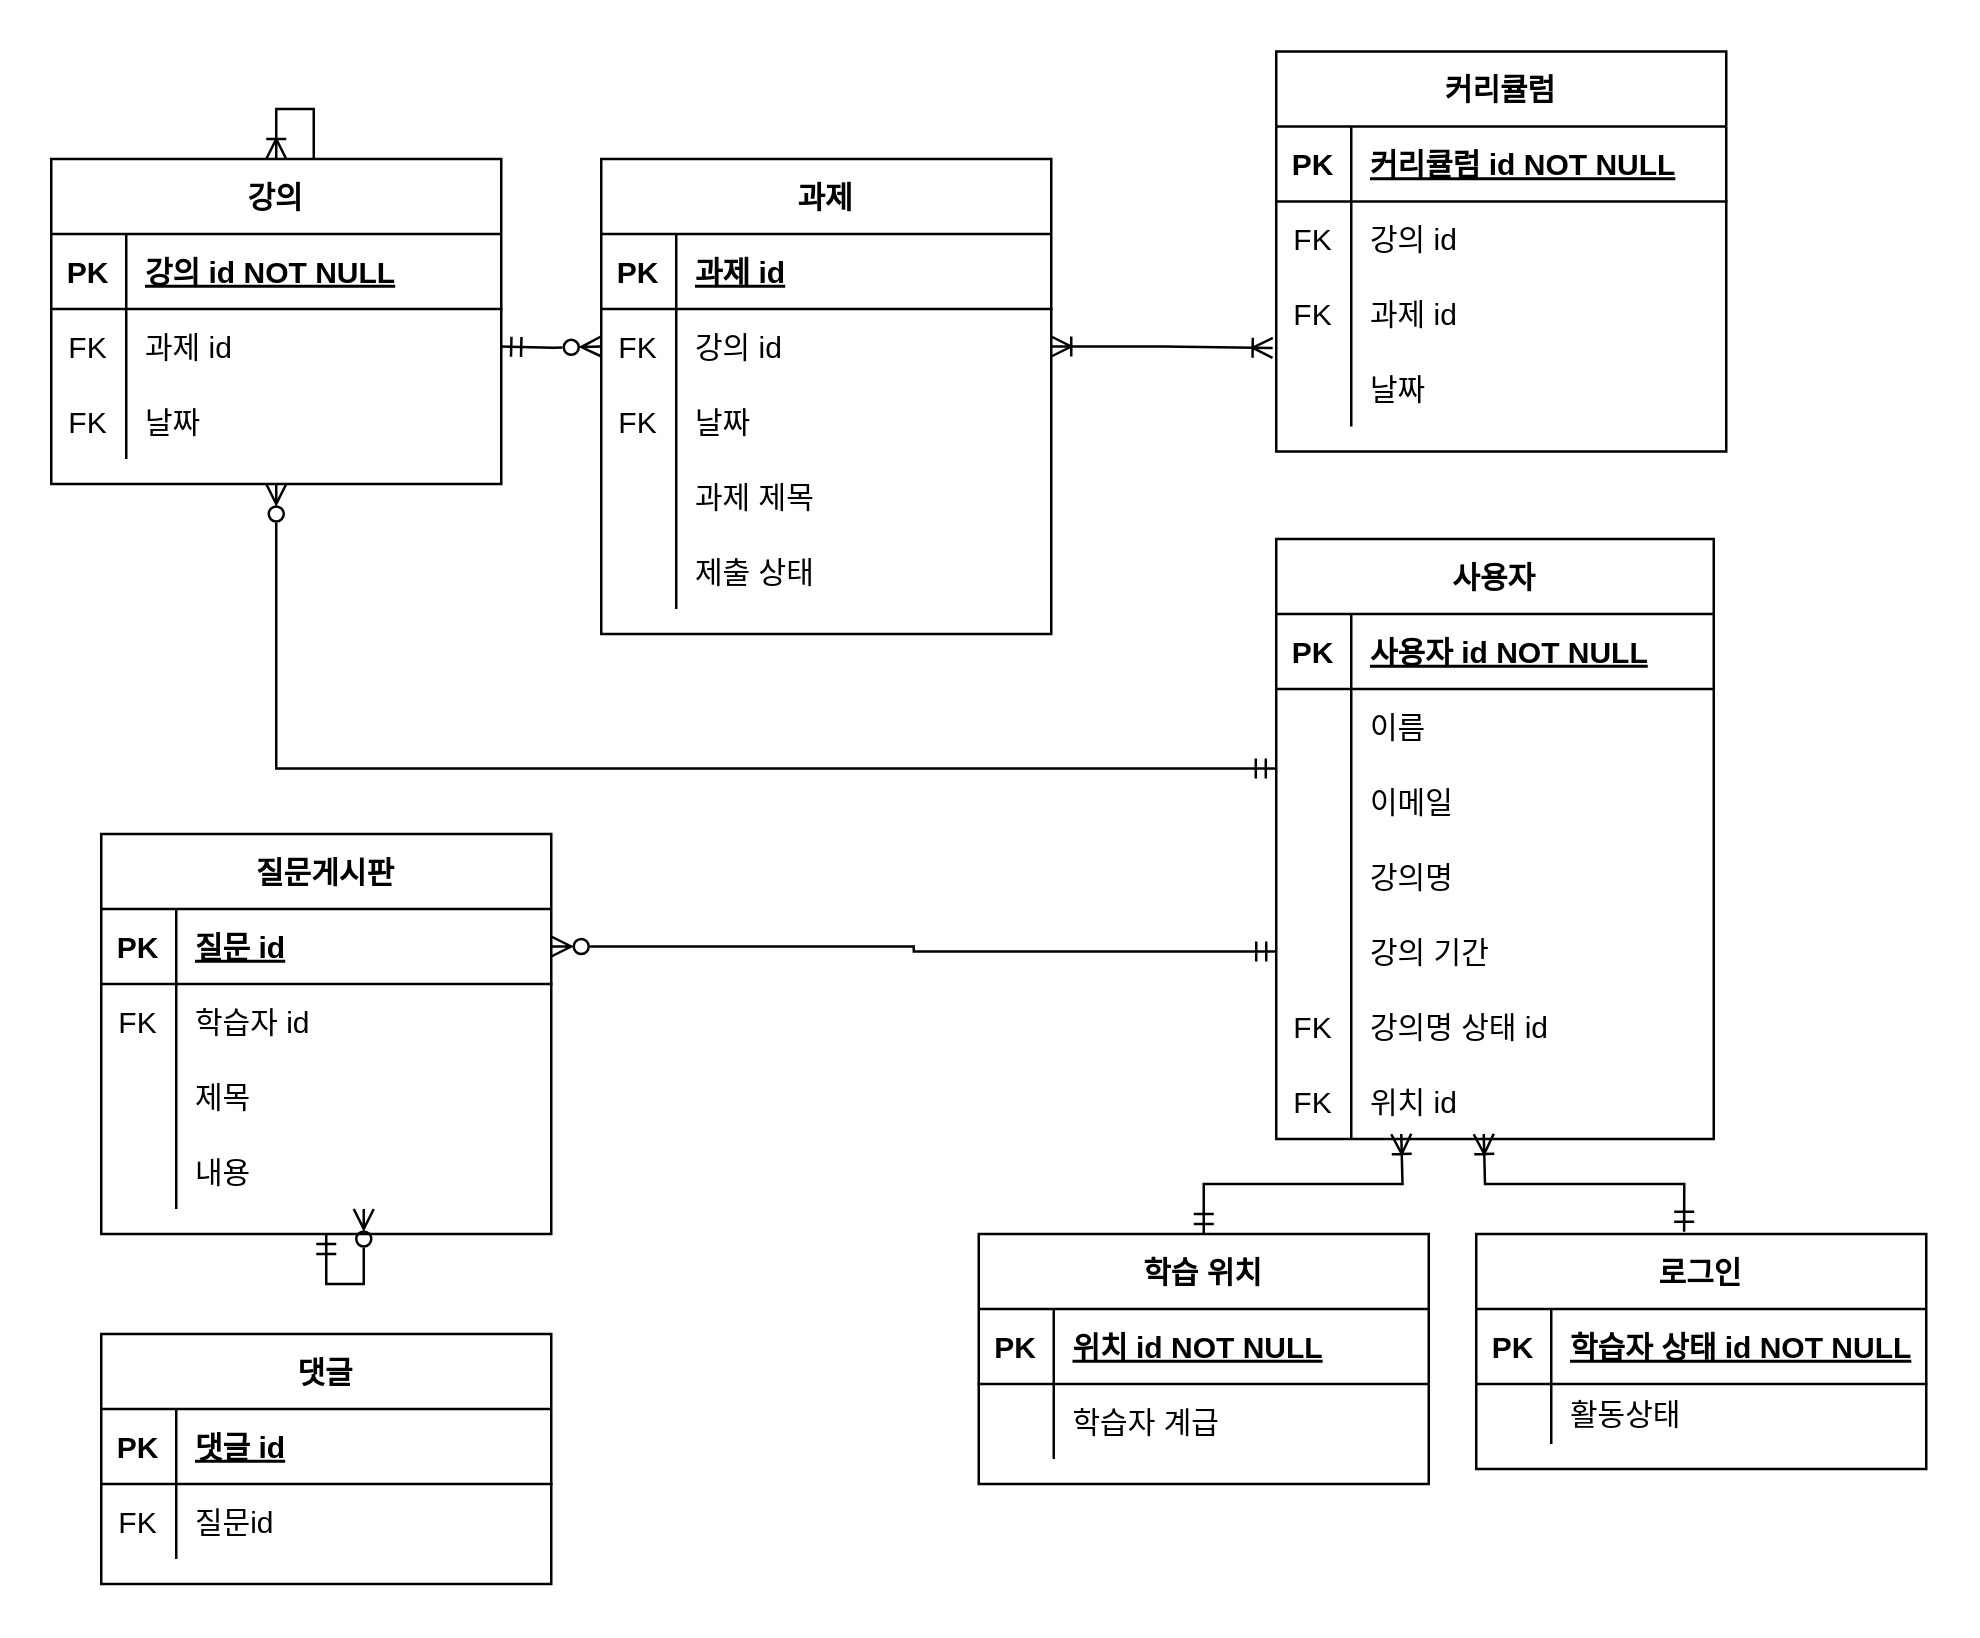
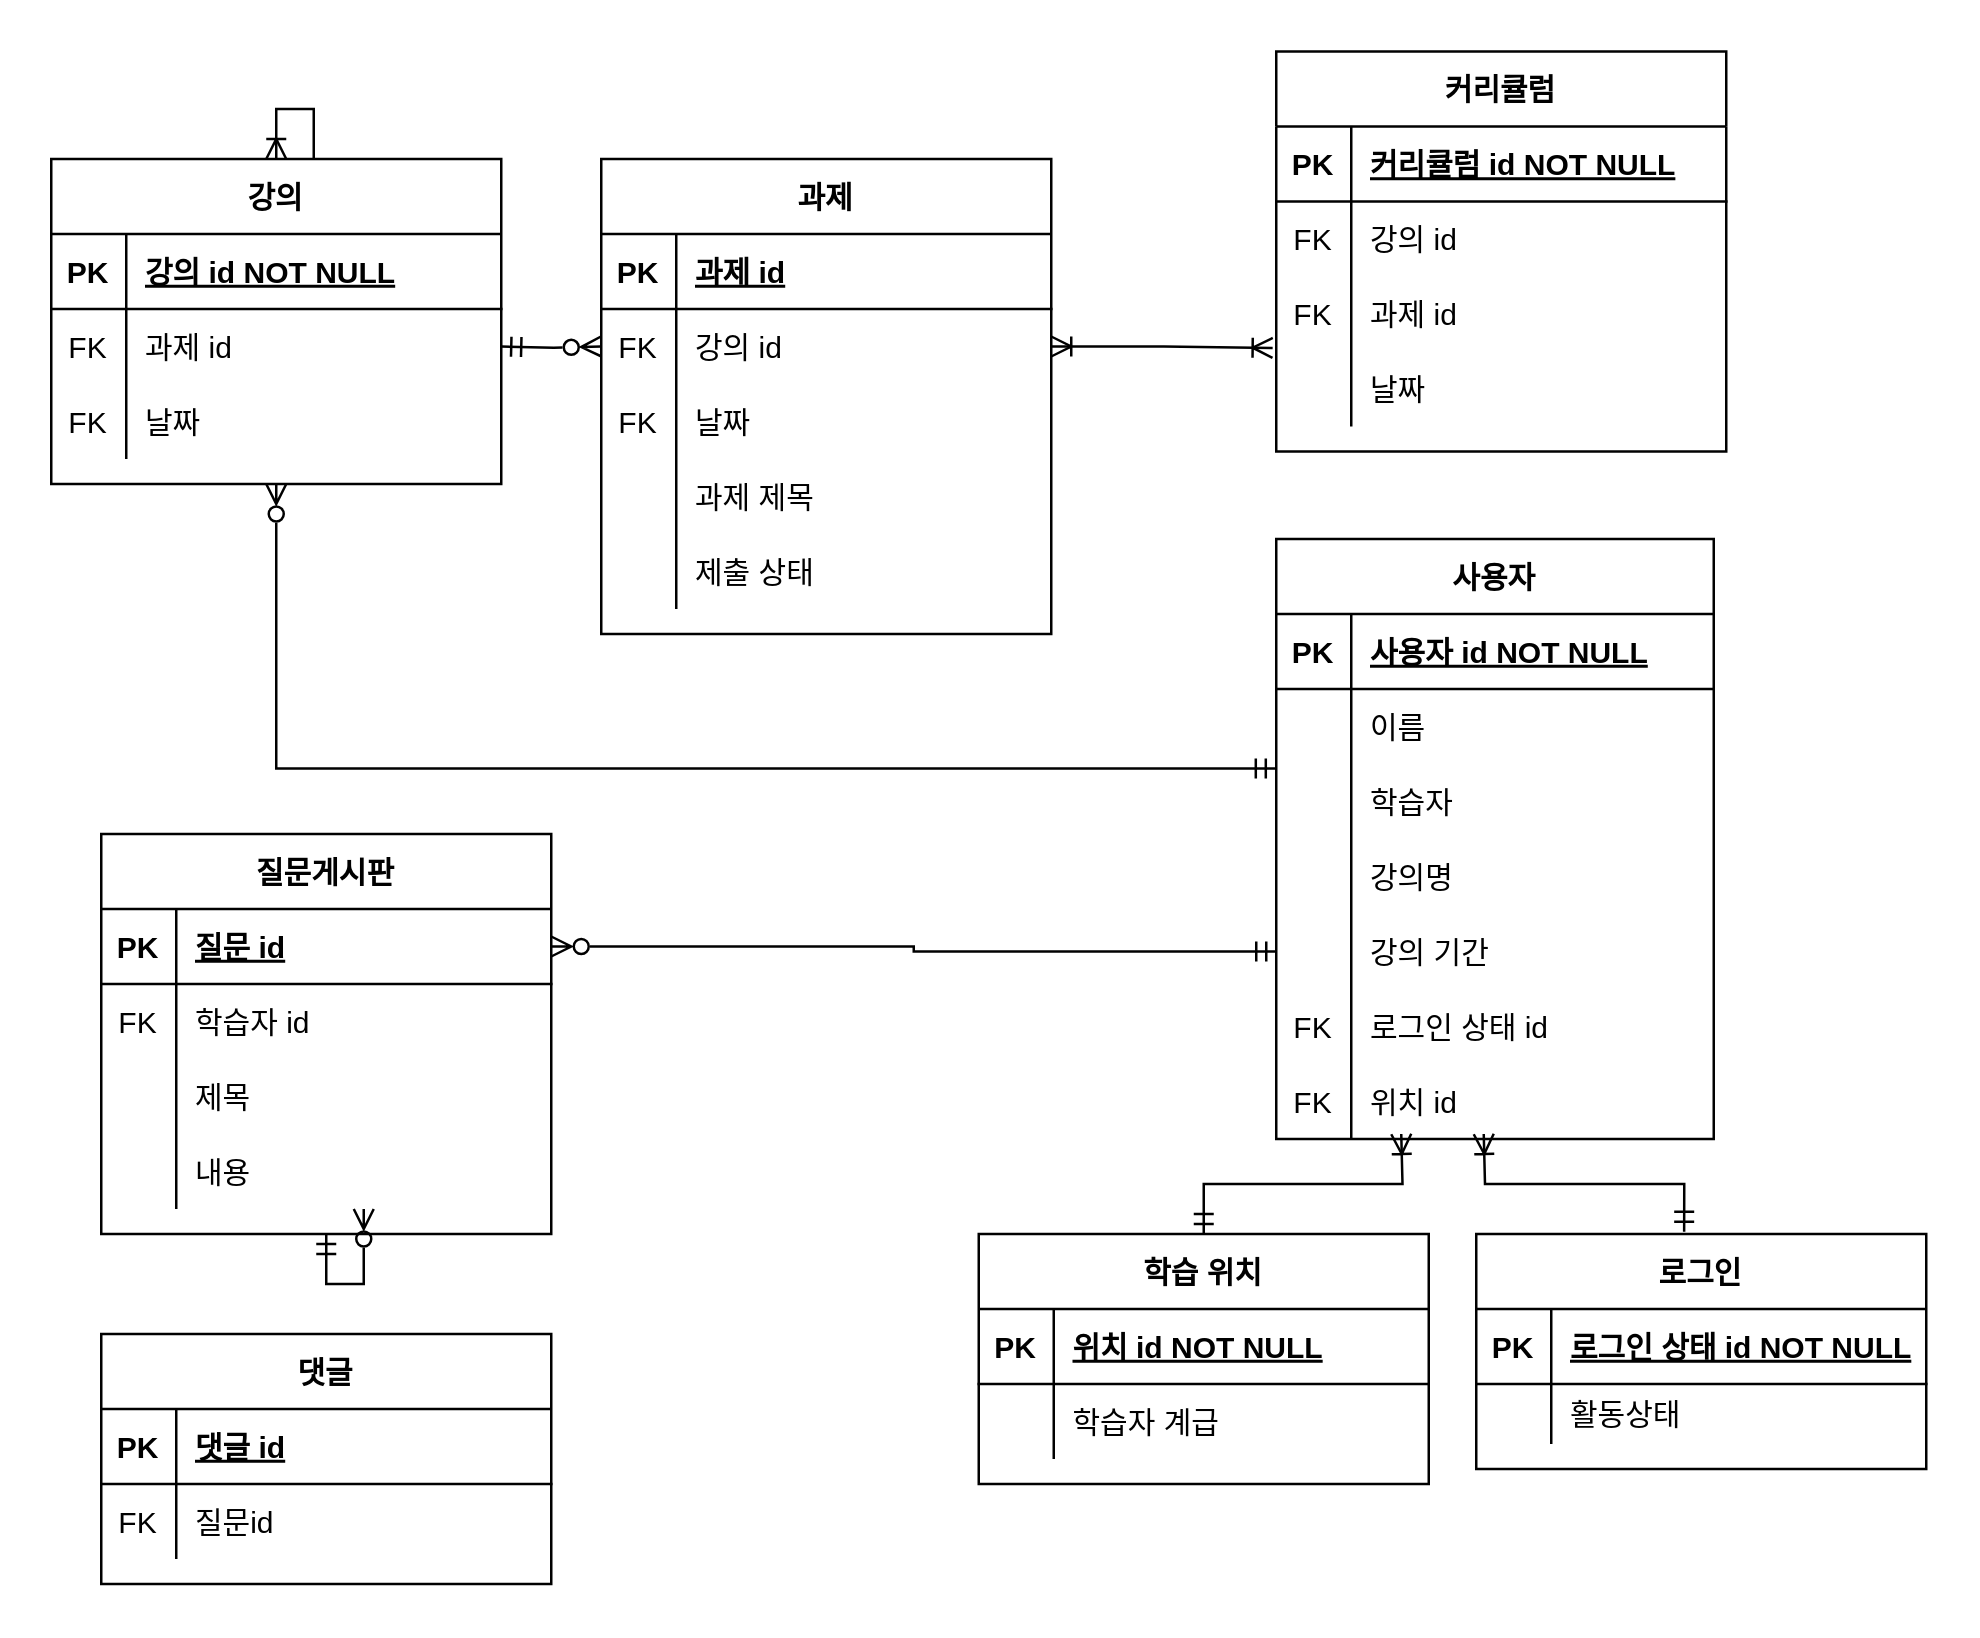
(1415, 803) -> (1415, 803)
(1467, 1028) -> (1467, 1028)
(1735, 1348) -> (1735, 1348)
